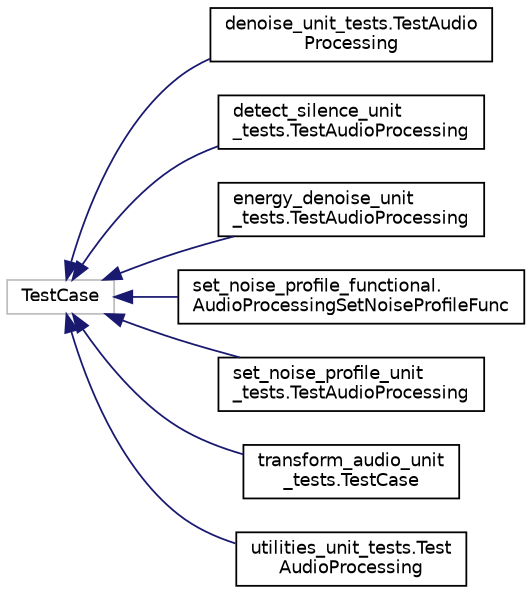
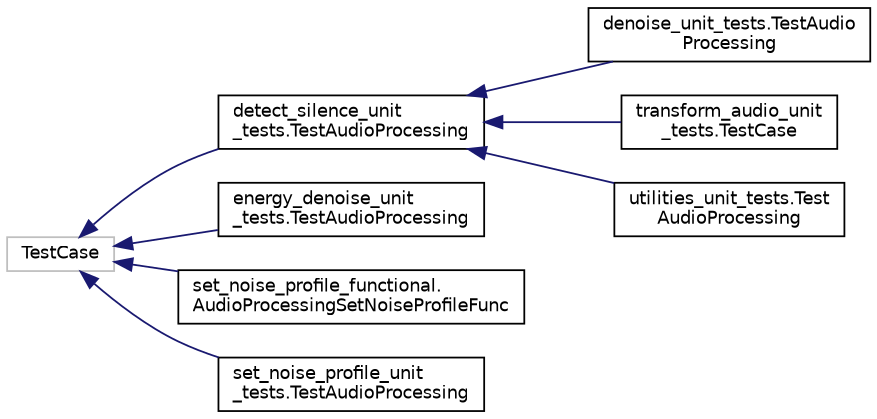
(121, 145) -> (549, 76)
(151, 407) -> (562, 122)
(129, 459) -> (550, 168)
